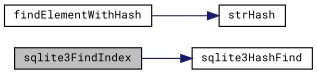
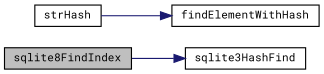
(180, 16) -> (131, 16)
(78, 58) -> (68, 58)
